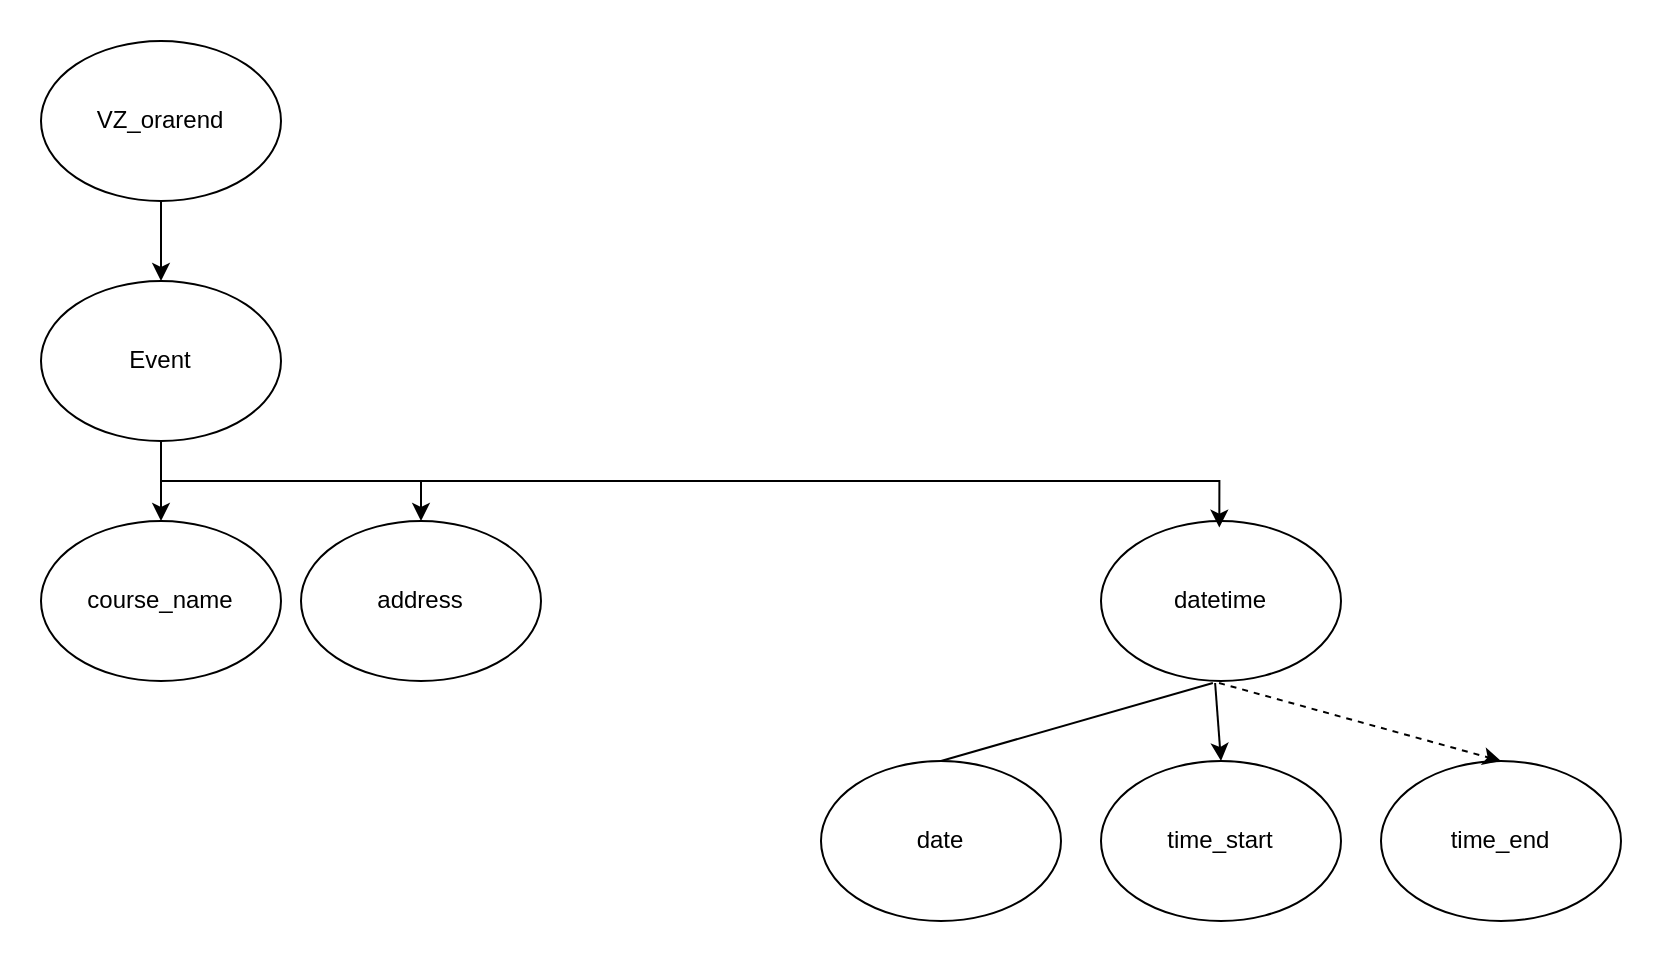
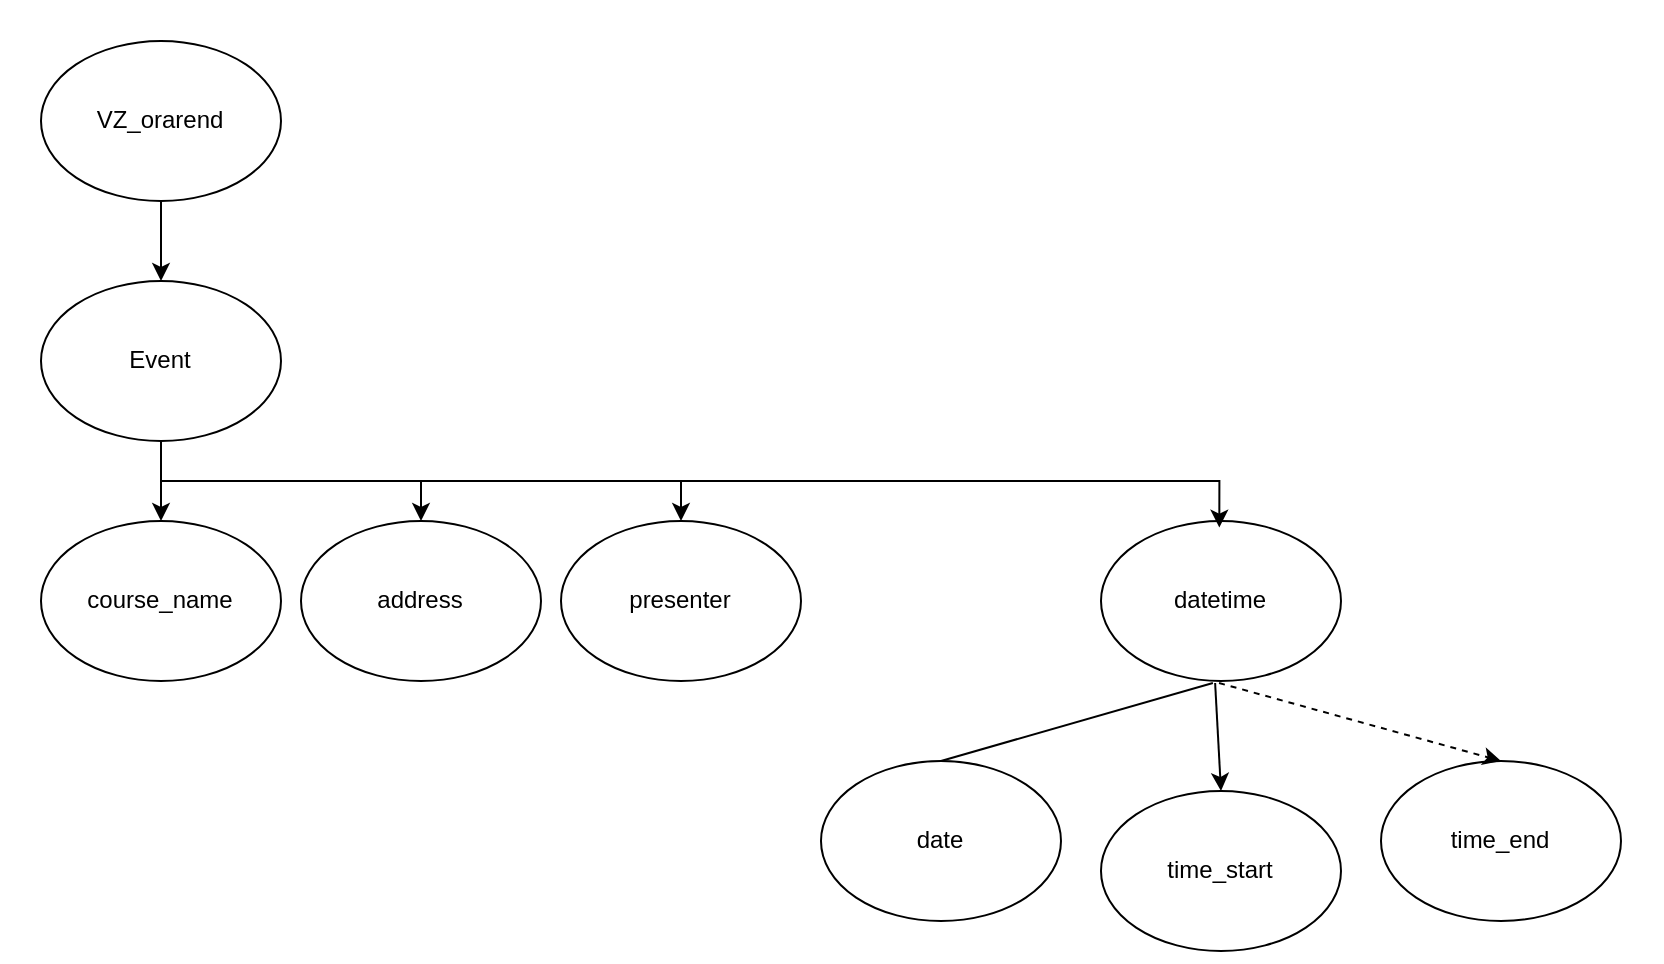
none -> (681, 496)
none -> (681, 601)
(1221, 841) -> (1221, 871)
